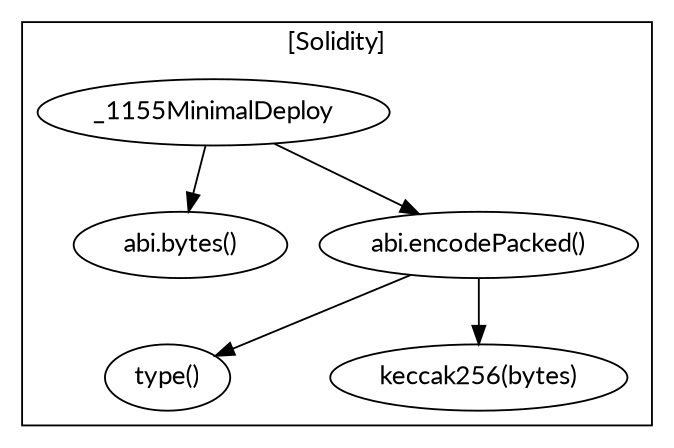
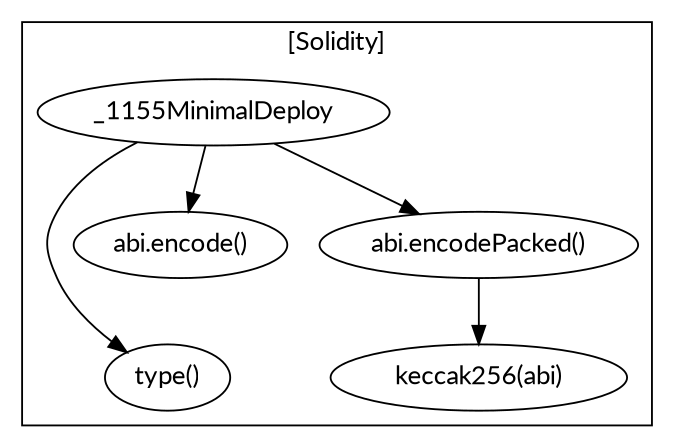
(180, 245) -> (180, 245)
(322, 312) -> (48, 233)
(479, 378) -> (479, 378)
